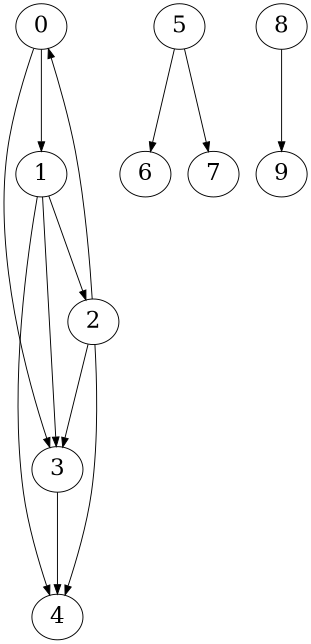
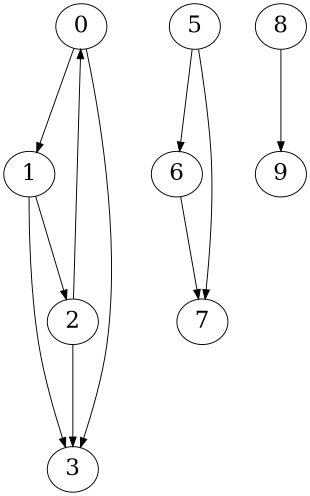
none -> (189, 243)
(57, 617) -> none
